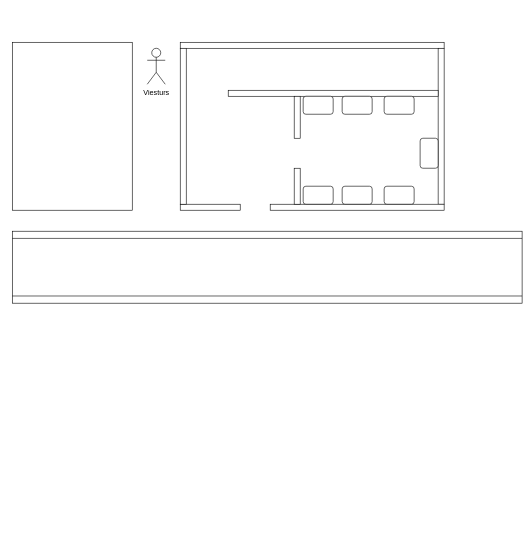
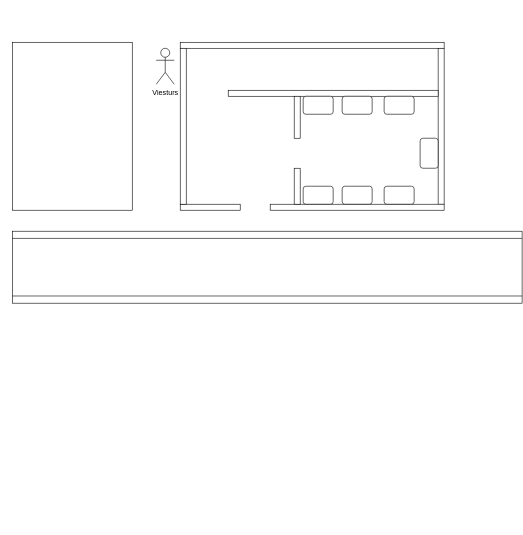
(156, 66) -> (165, 66)
